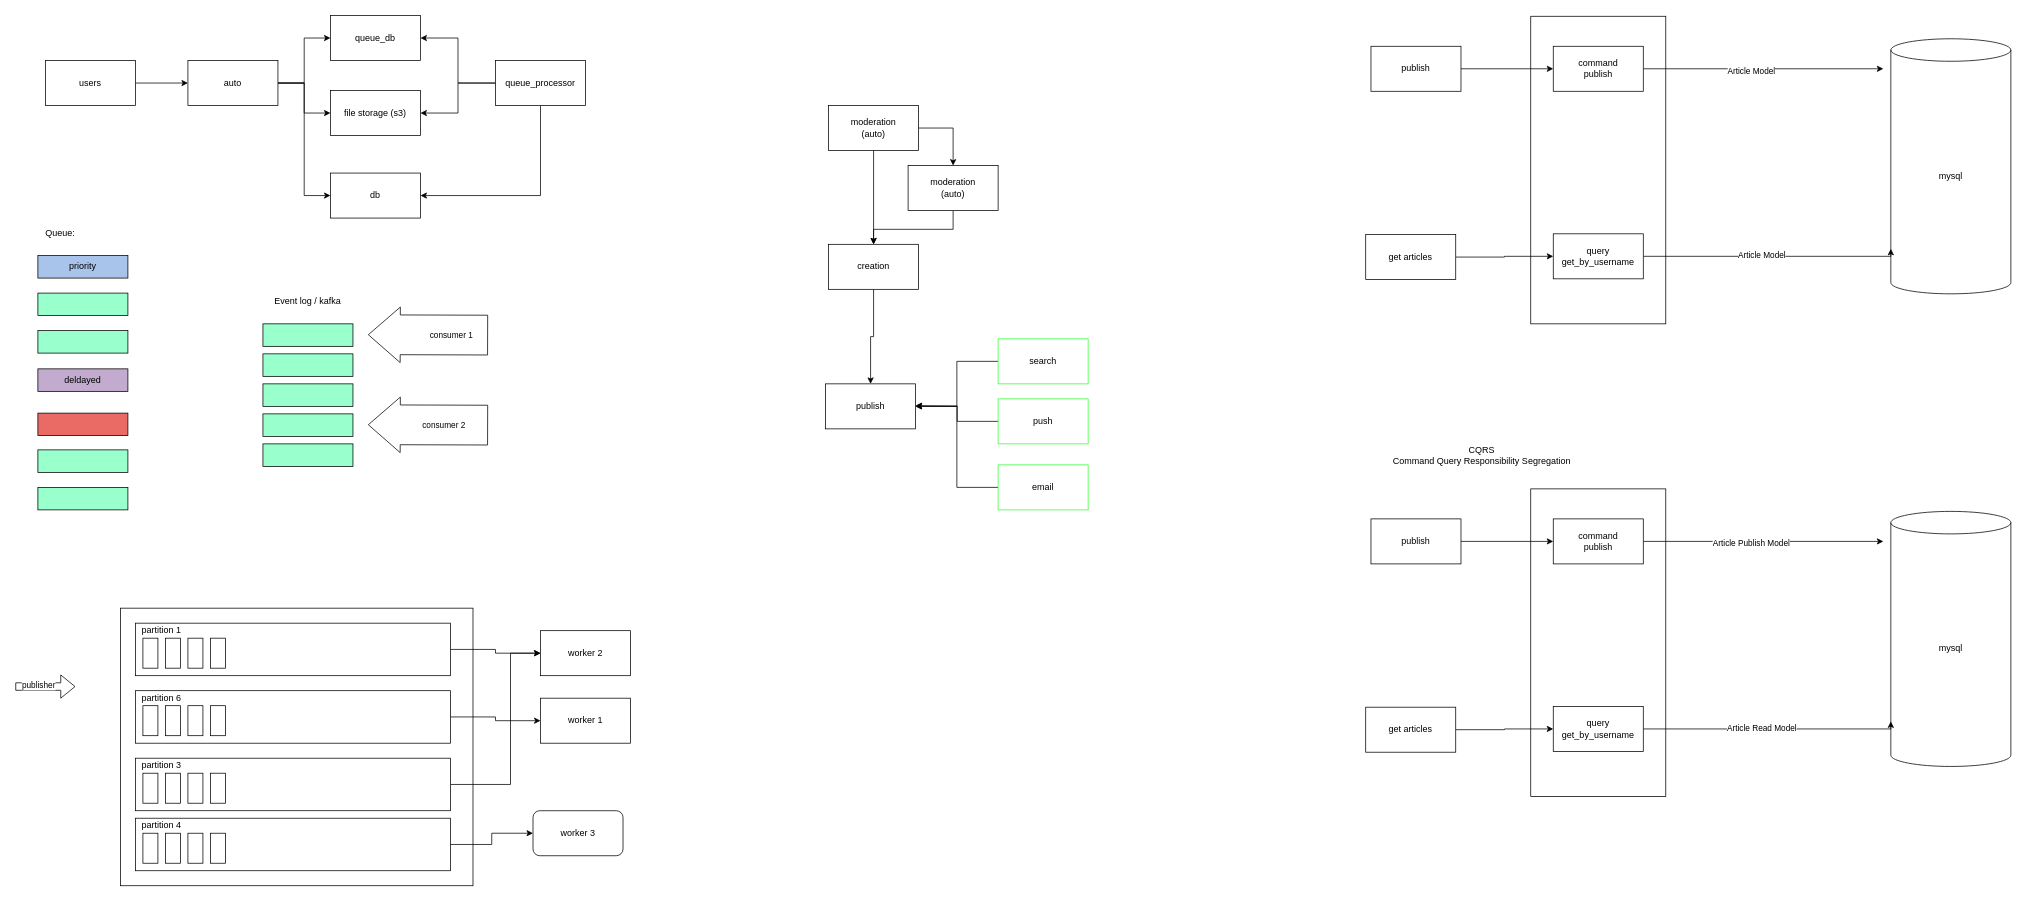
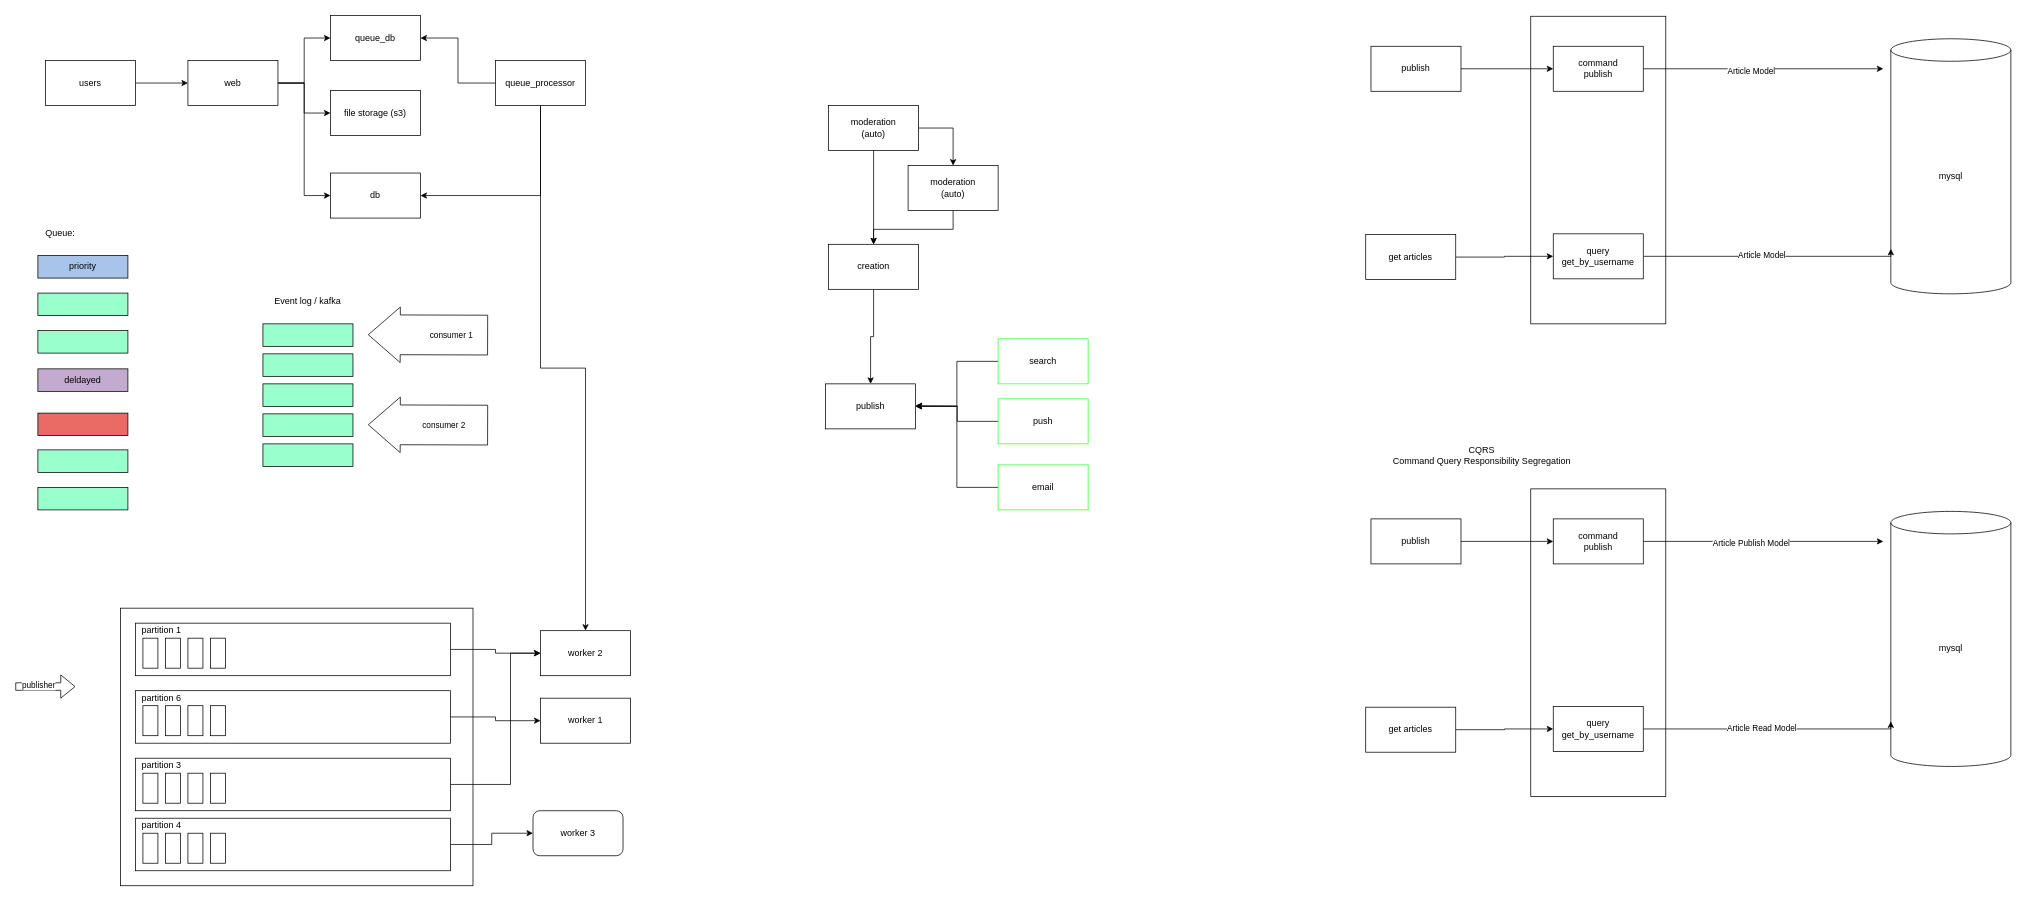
(233, 83) -> (233, 83)
(458, 113) -> (585, 495)
